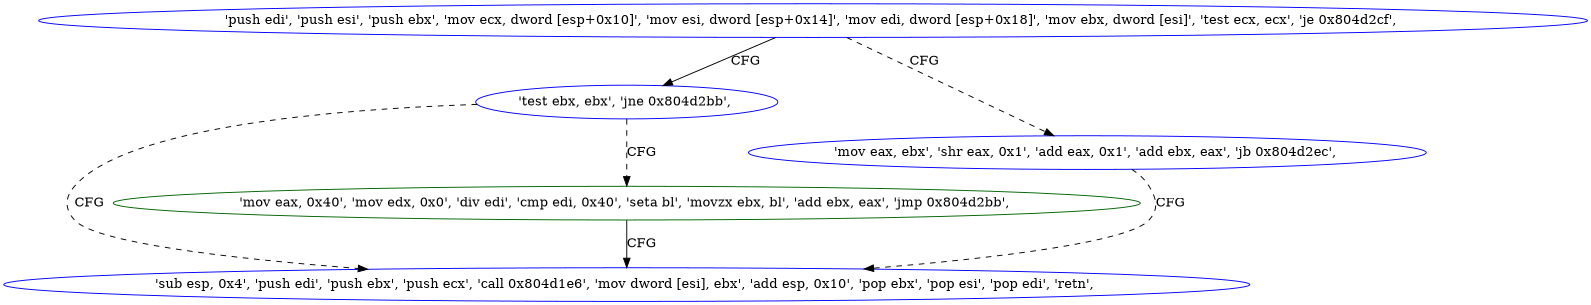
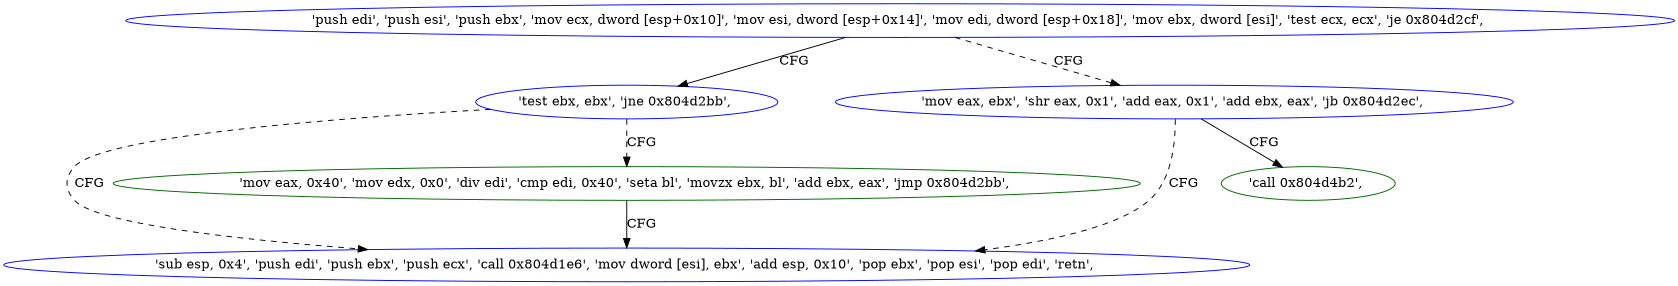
none -> (1308, 183)
